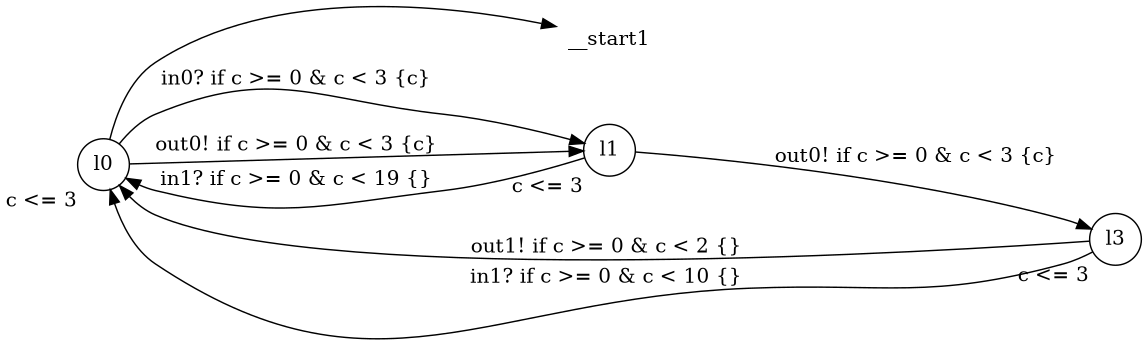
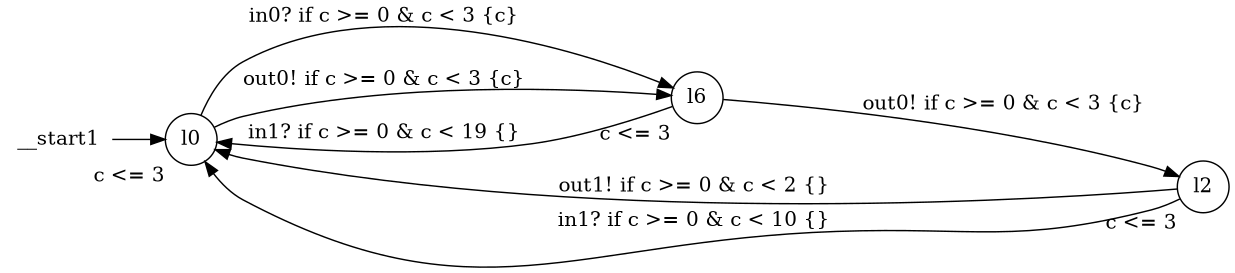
(299, 12) -> (132, 139)
(610, 150) -> (697, 98)
(1116, 239) -> (1203, 187)
